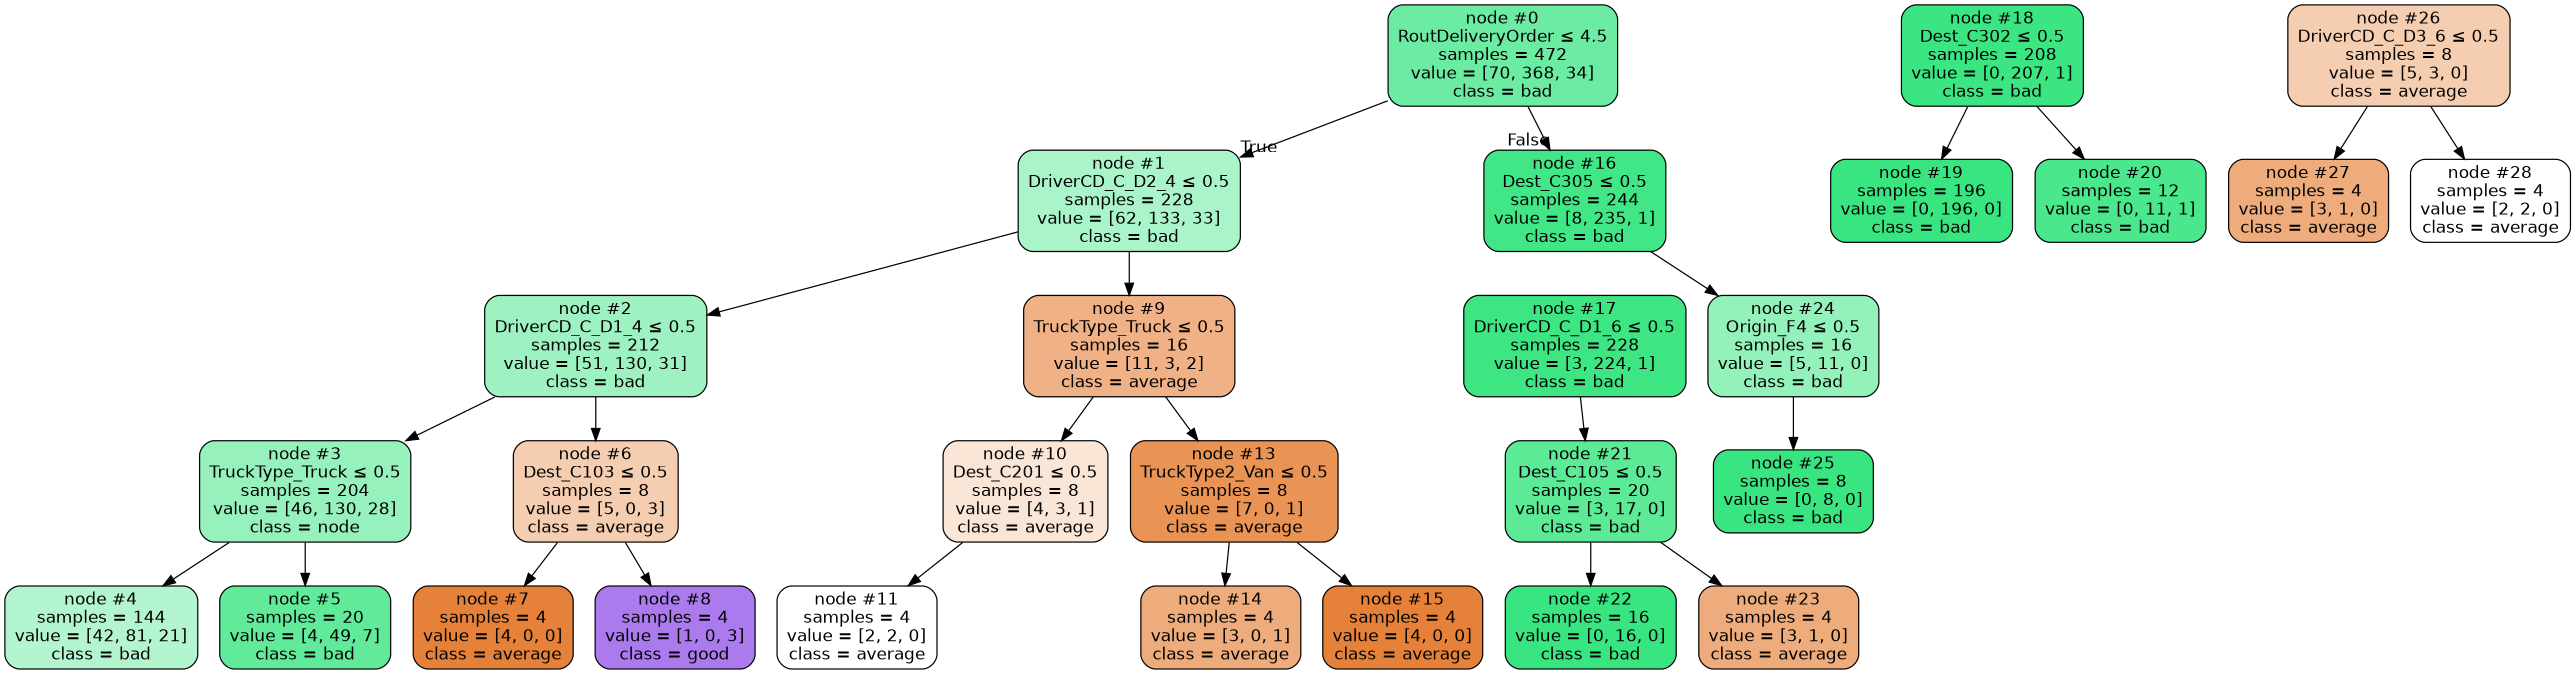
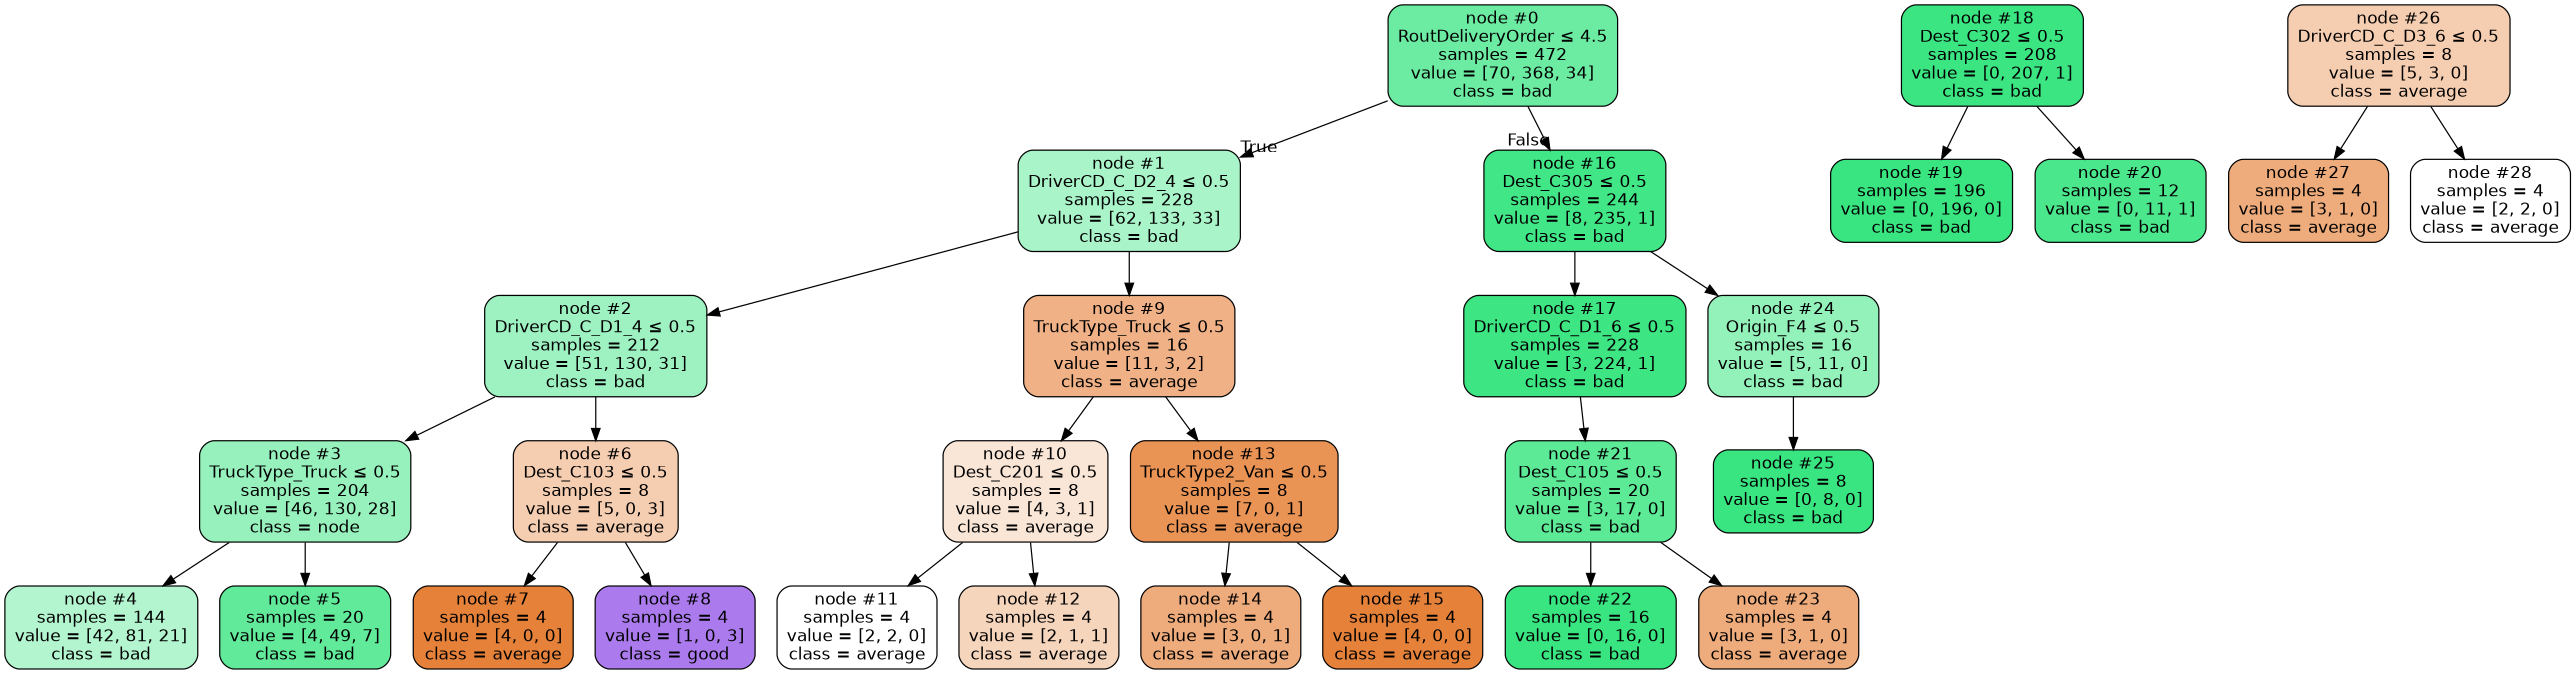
none -> (1575, 267)
none -> (1039, 628)
